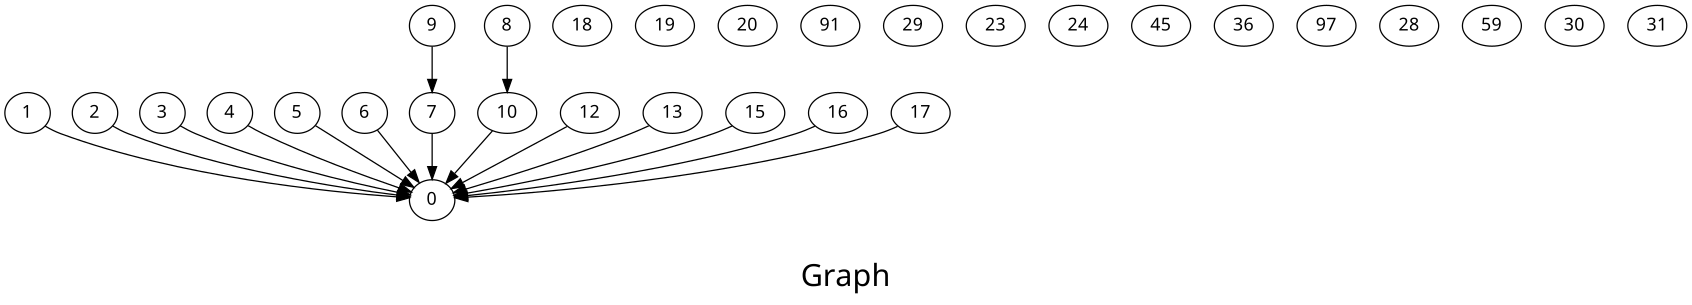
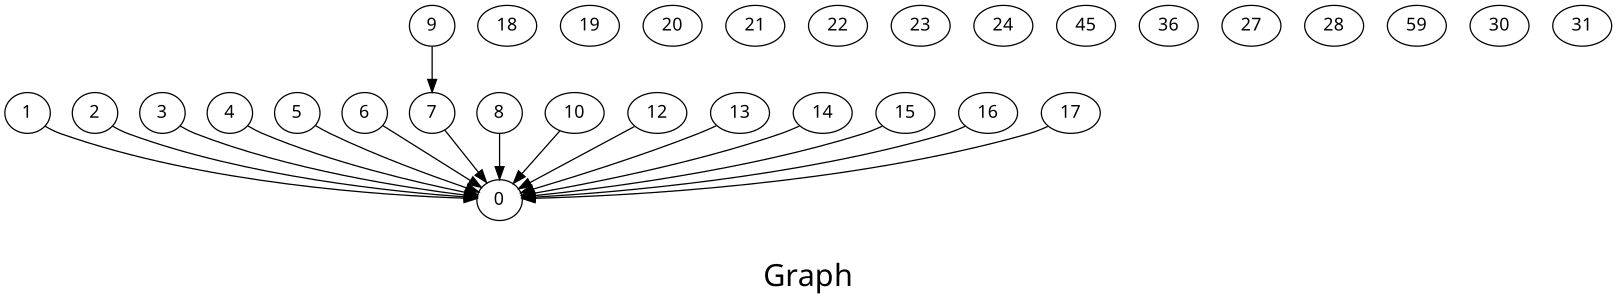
(830, 26) -> (755, 26)
(913, 26) -> (838, 26)
(1327, 26) -> (1251, 26)
(507, 63) -> (500, 150)
none -> (823, 113)
